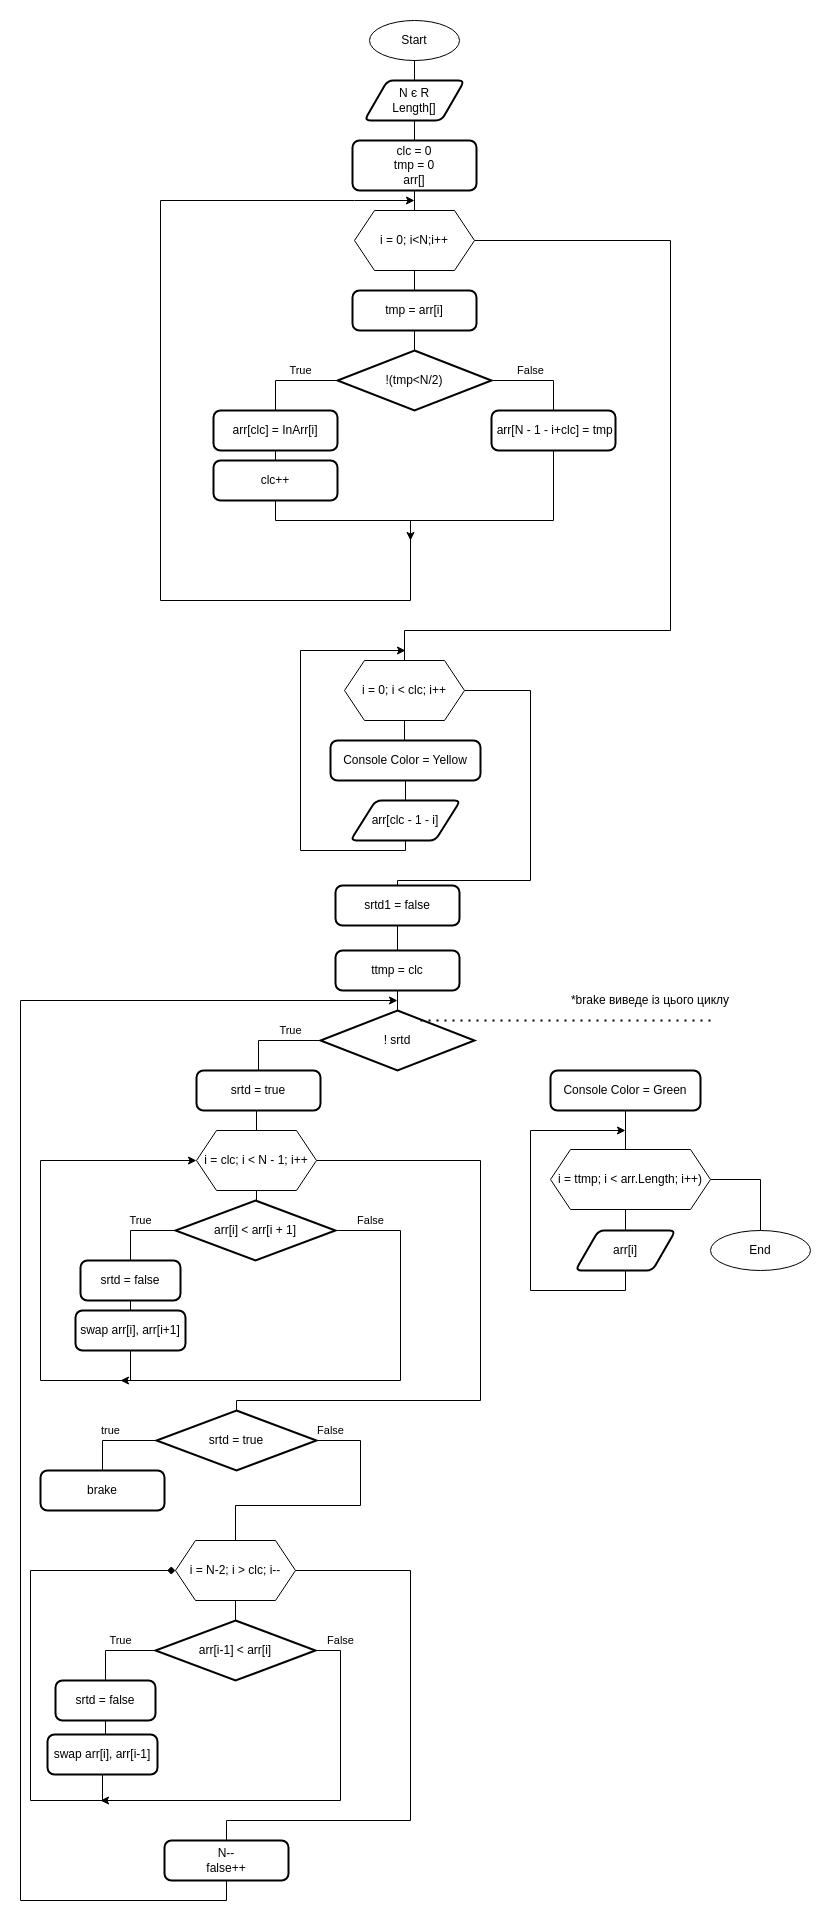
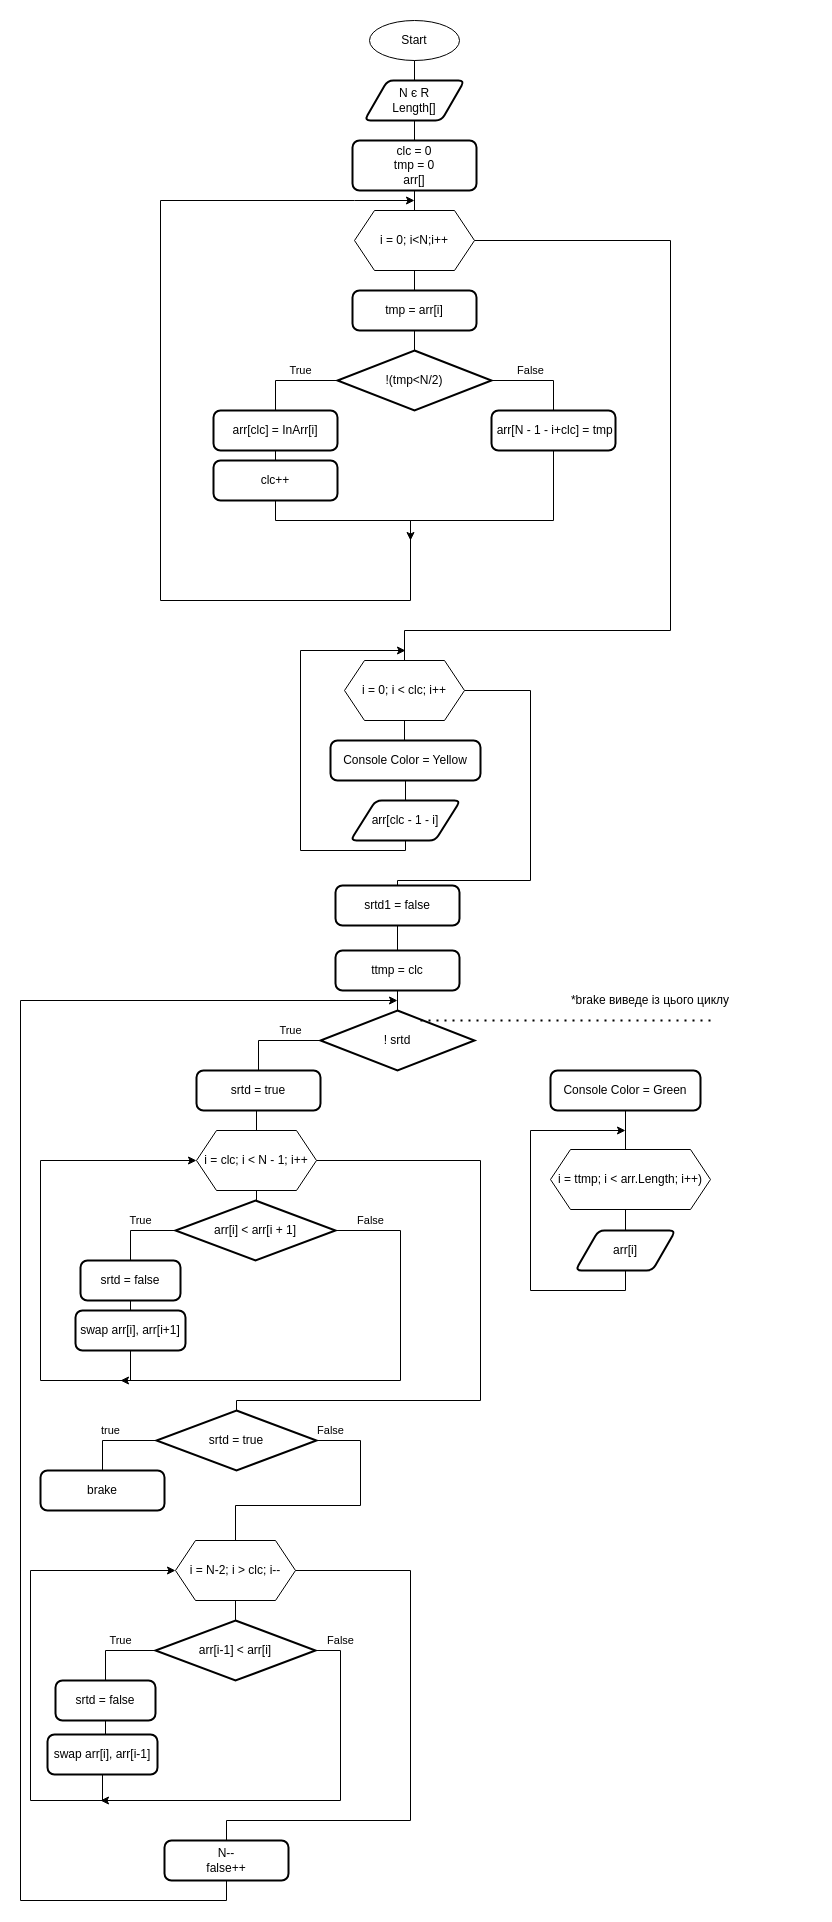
(761, 1180) -> none
(761, 1251) -> none
(167, 1571) -> (167, 1571)
